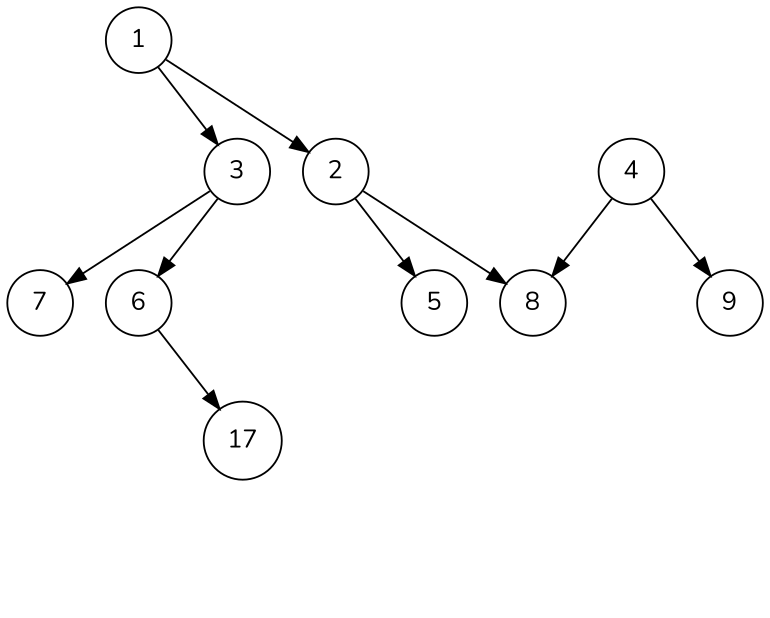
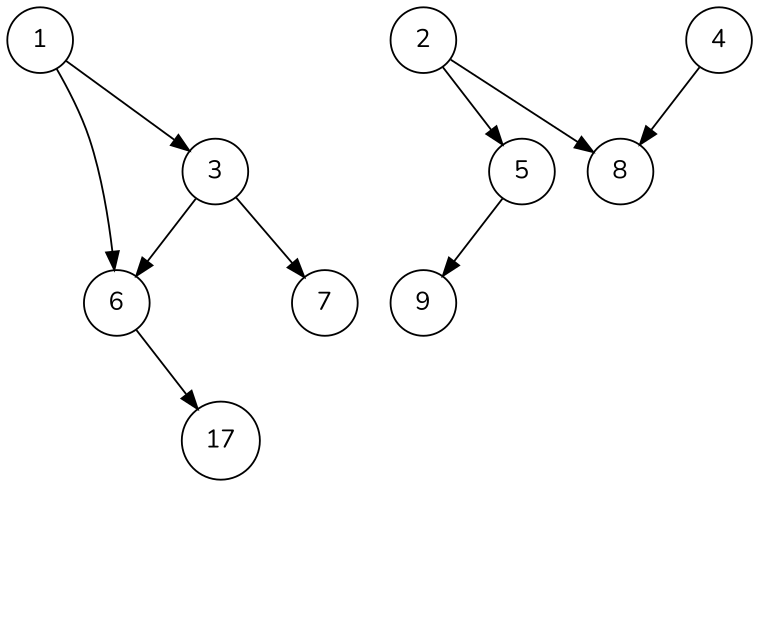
(230, 101) -> (95, 157)
(675, 230) -> (478, 230)
